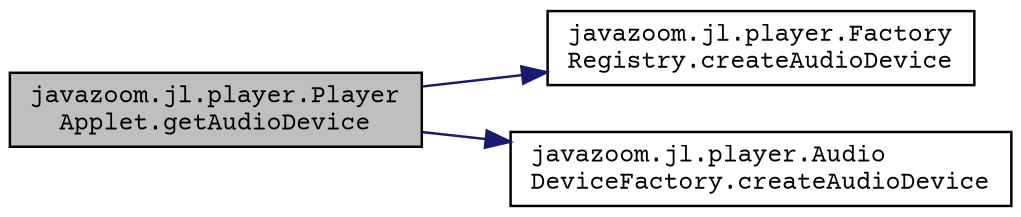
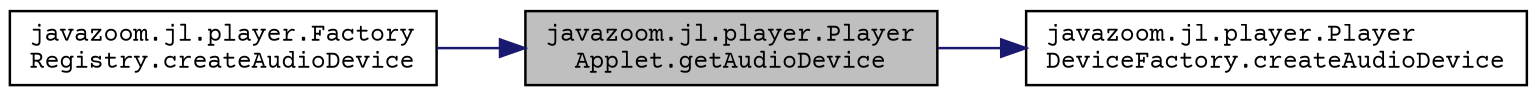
(472, 81) -> (468, 48)
(761, 169) -> (1276, 48)
